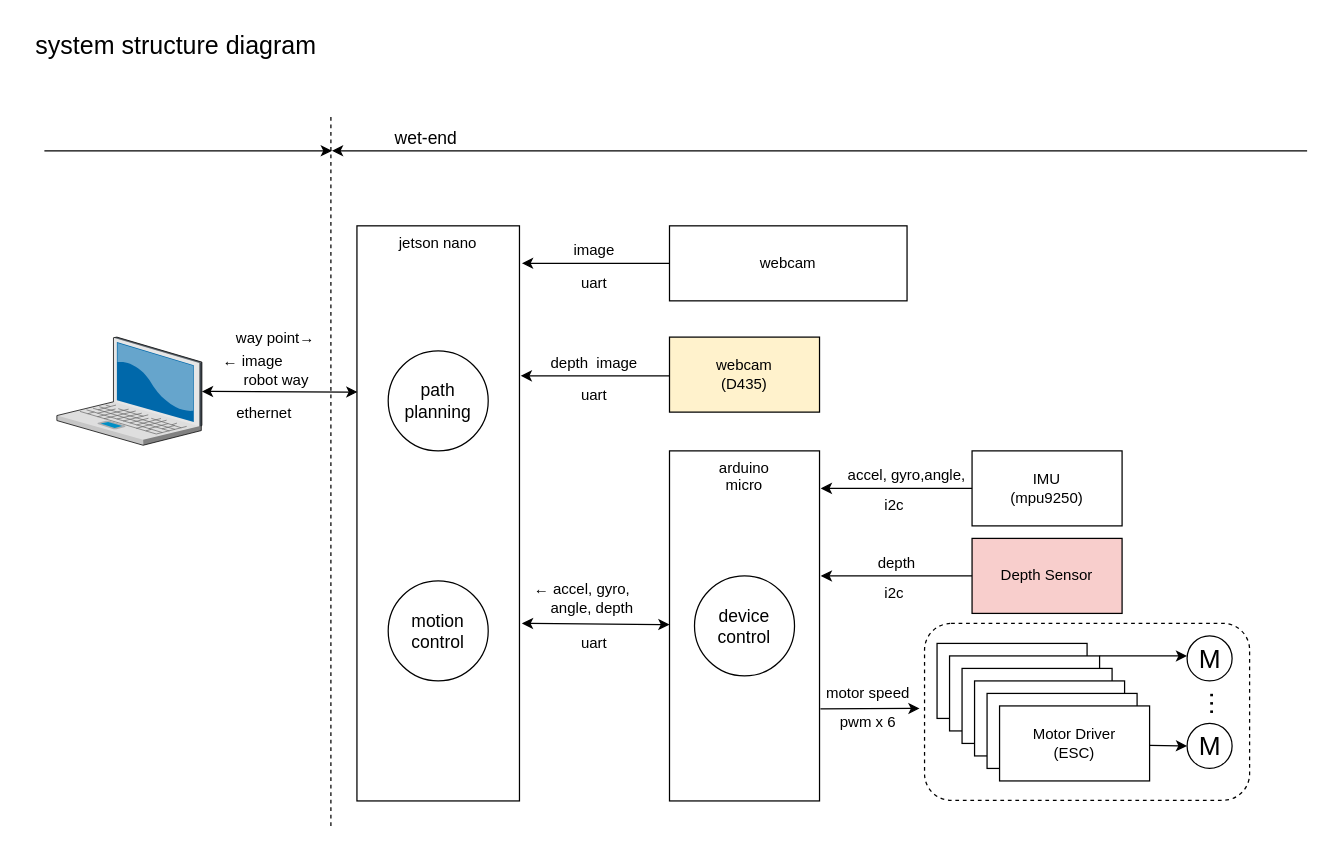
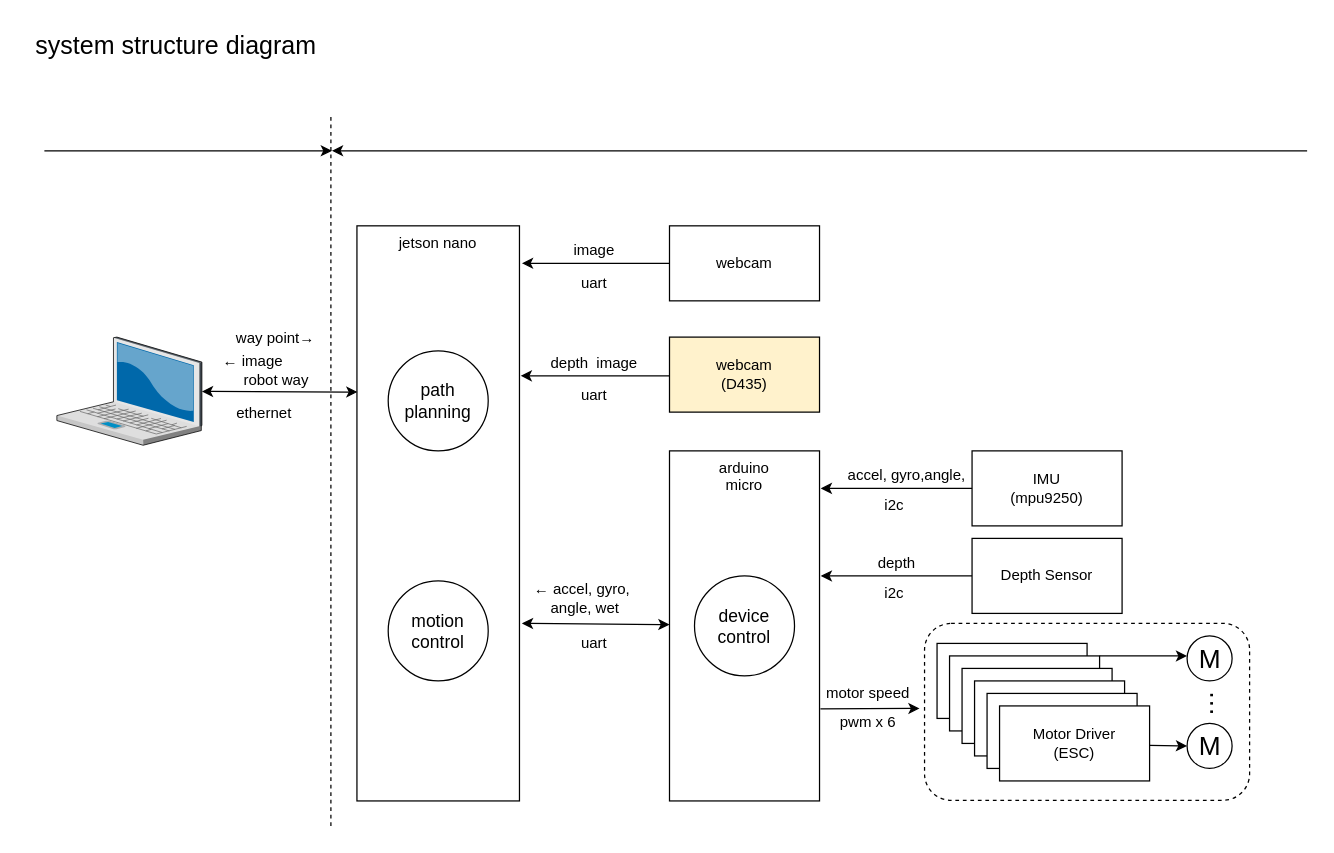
(426, 138) -> none
(788, 263) -> (744, 263)
(1047, 576) -> (1047, 576)
(583, 598) -> (583, 598)
